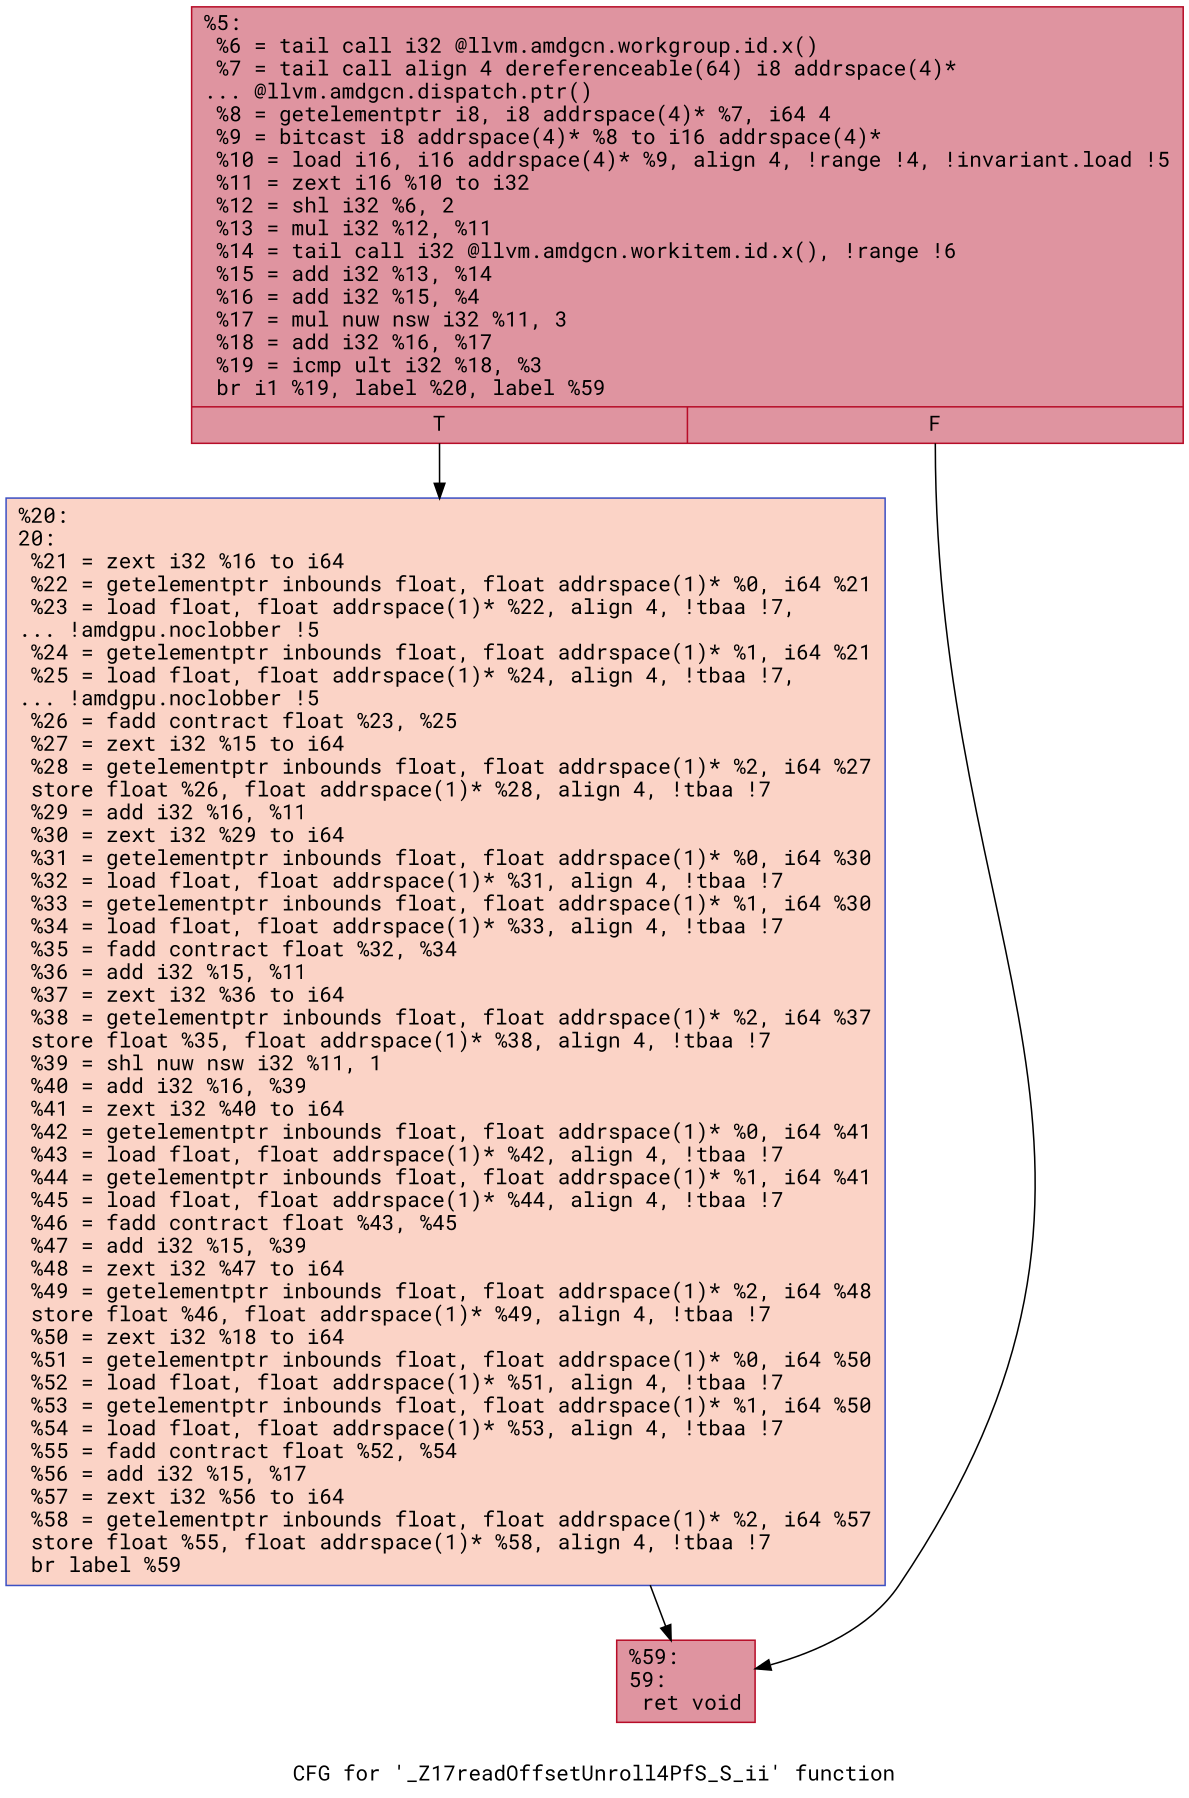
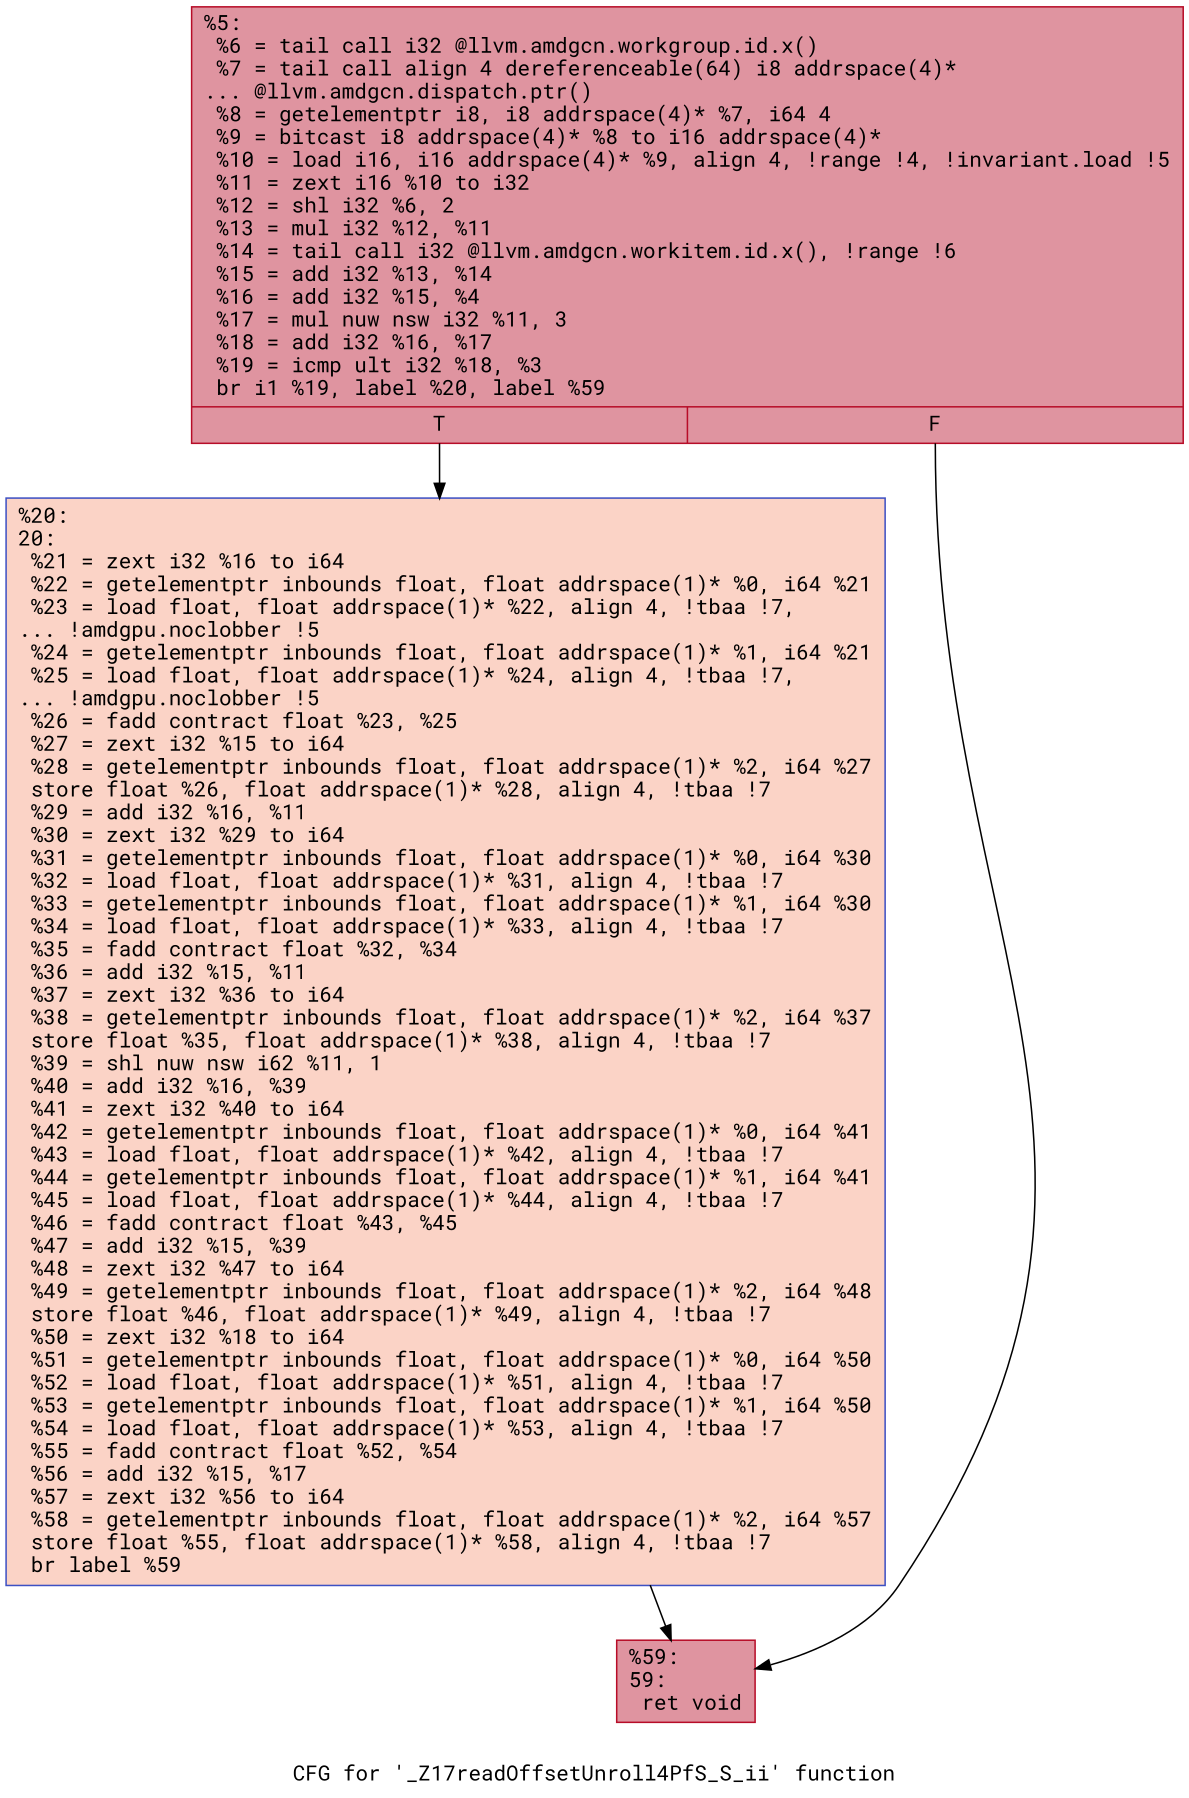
(201, 1064) -> (201, 1064)
